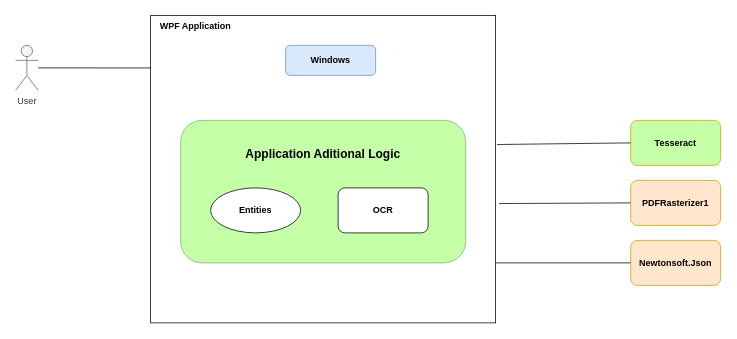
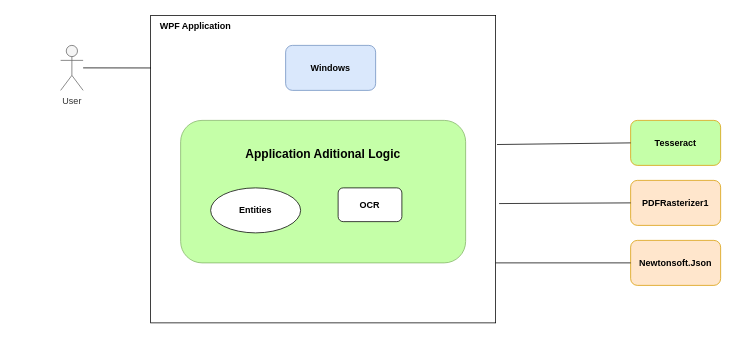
(330, 60) -> (330, 68)
(27, 68) -> (72, 68)
(383, 210) -> (370, 205)
